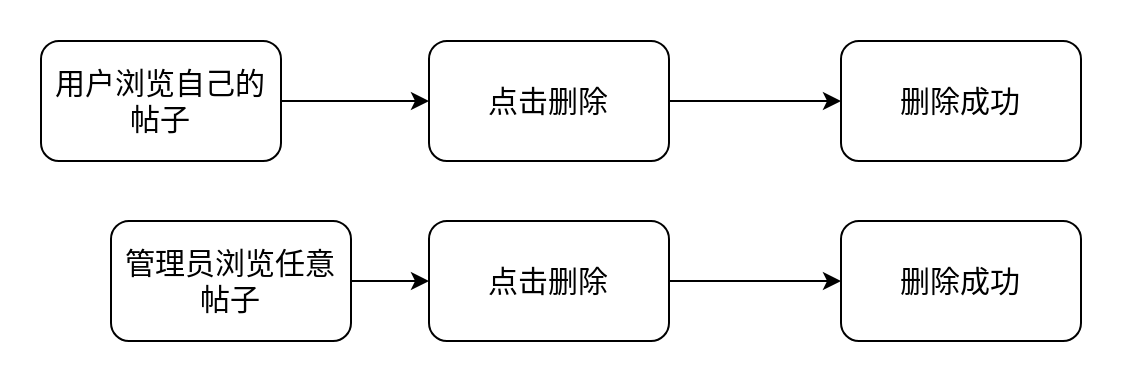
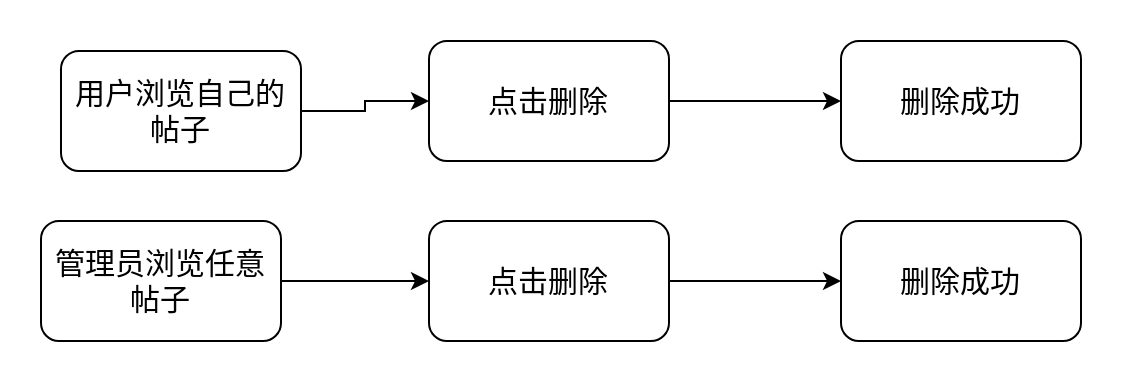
(161, 101) -> (181, 111)
(231, 281) -> (161, 281)
